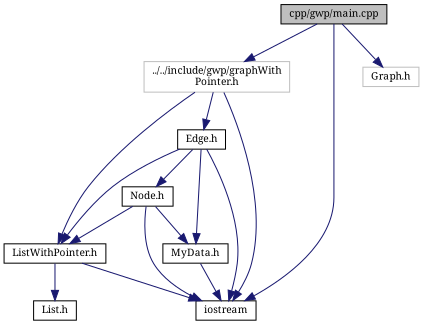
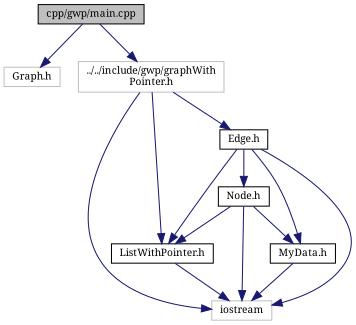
(334, 177) -> none
(55, 311) -> none
(226, 311) -> (242, 311)
